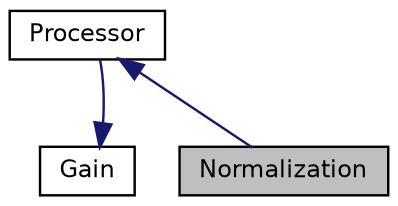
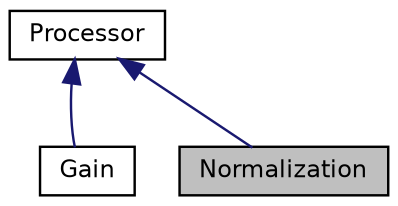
(103, 91) -> (71, 116)
